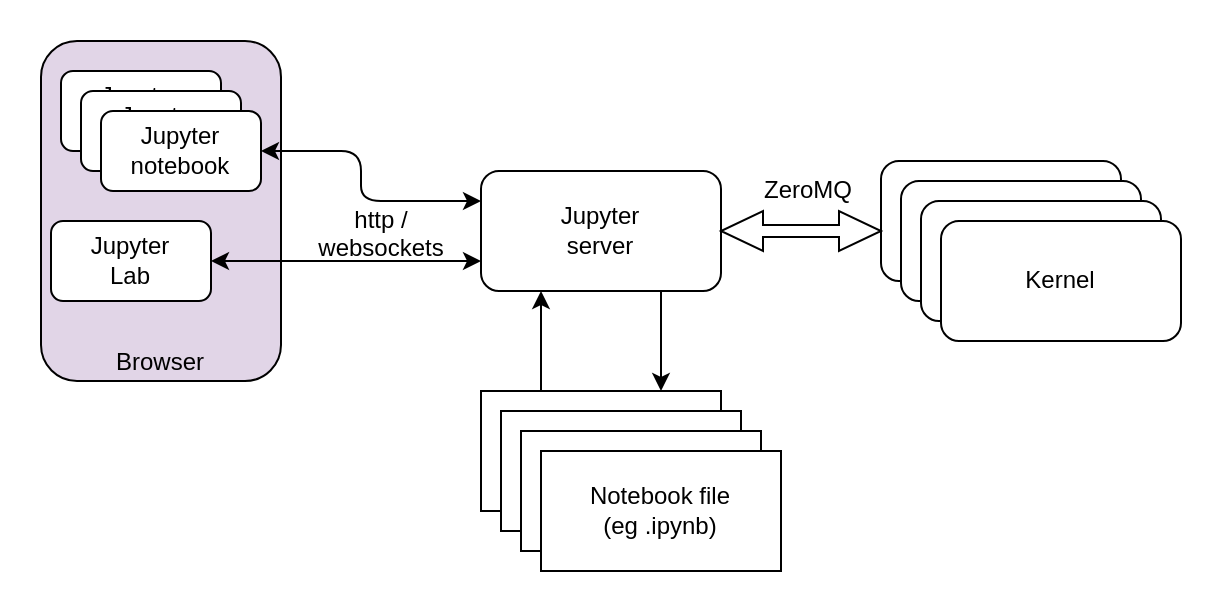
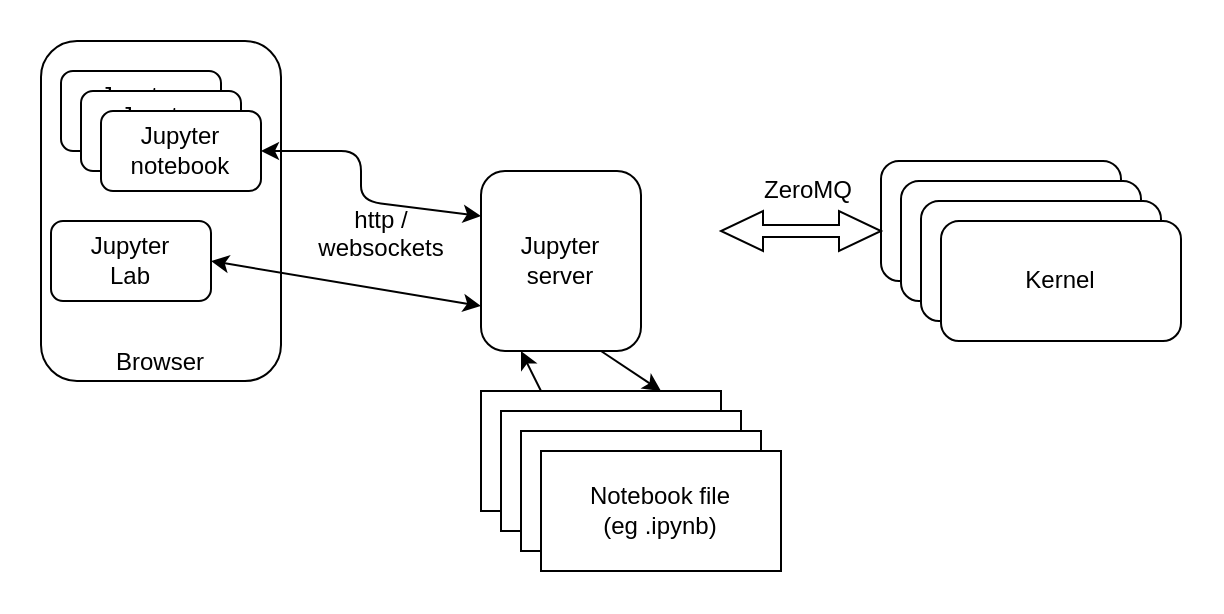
(161, 211) -> (161, 211)
(601, 231) -> (561, 261)
